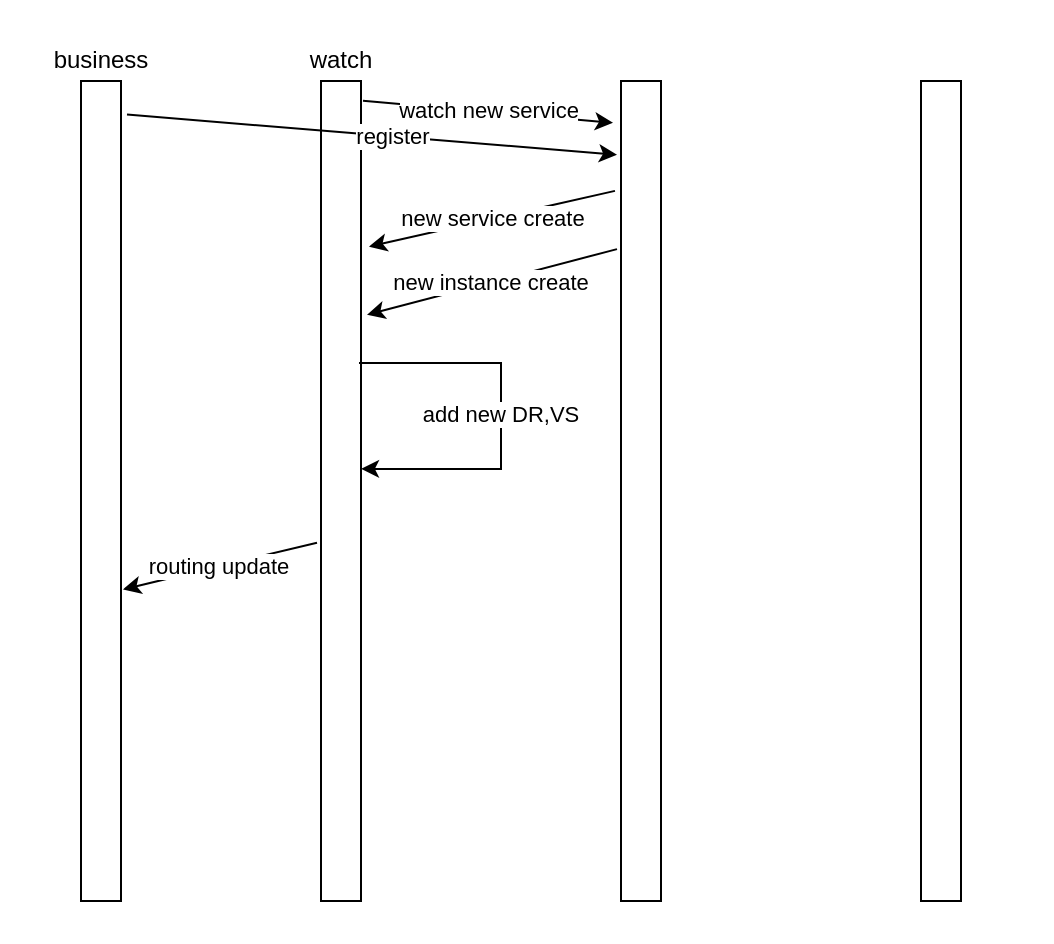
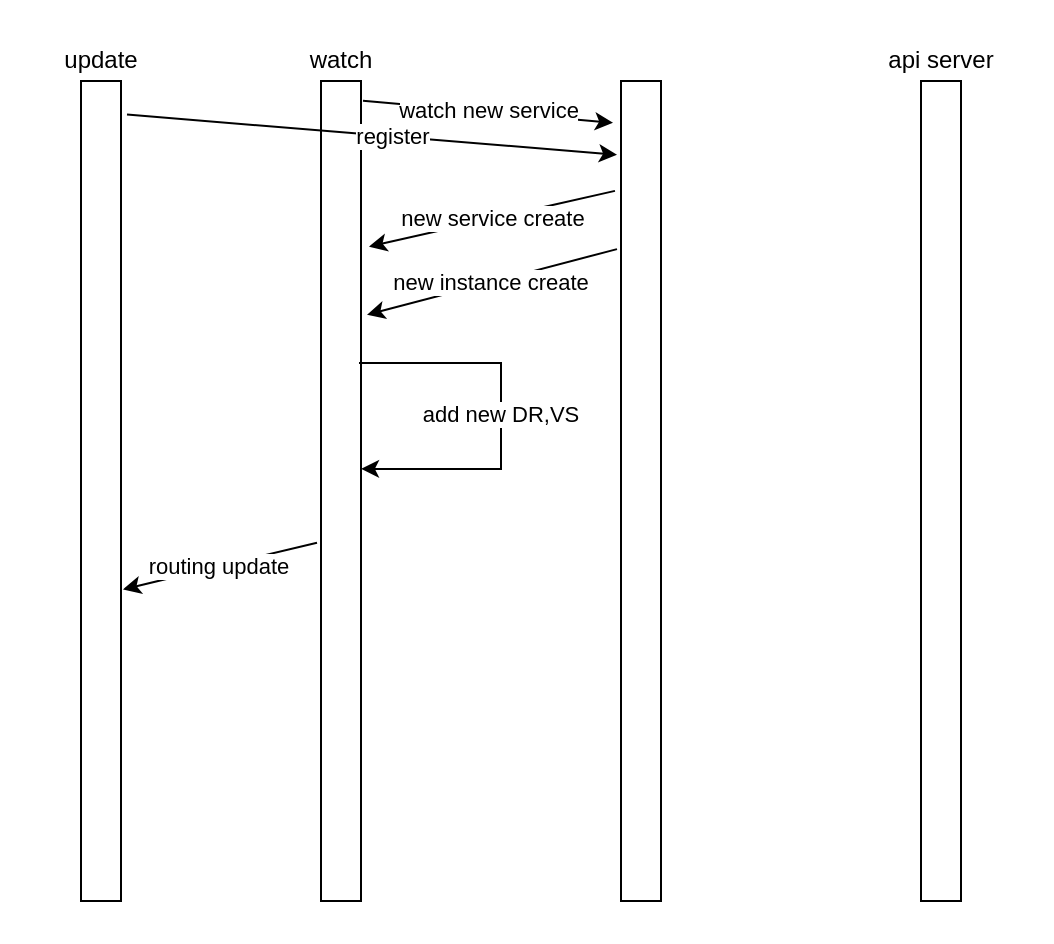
(102, 61) -> (102, 61)
none -> (941, 61)
